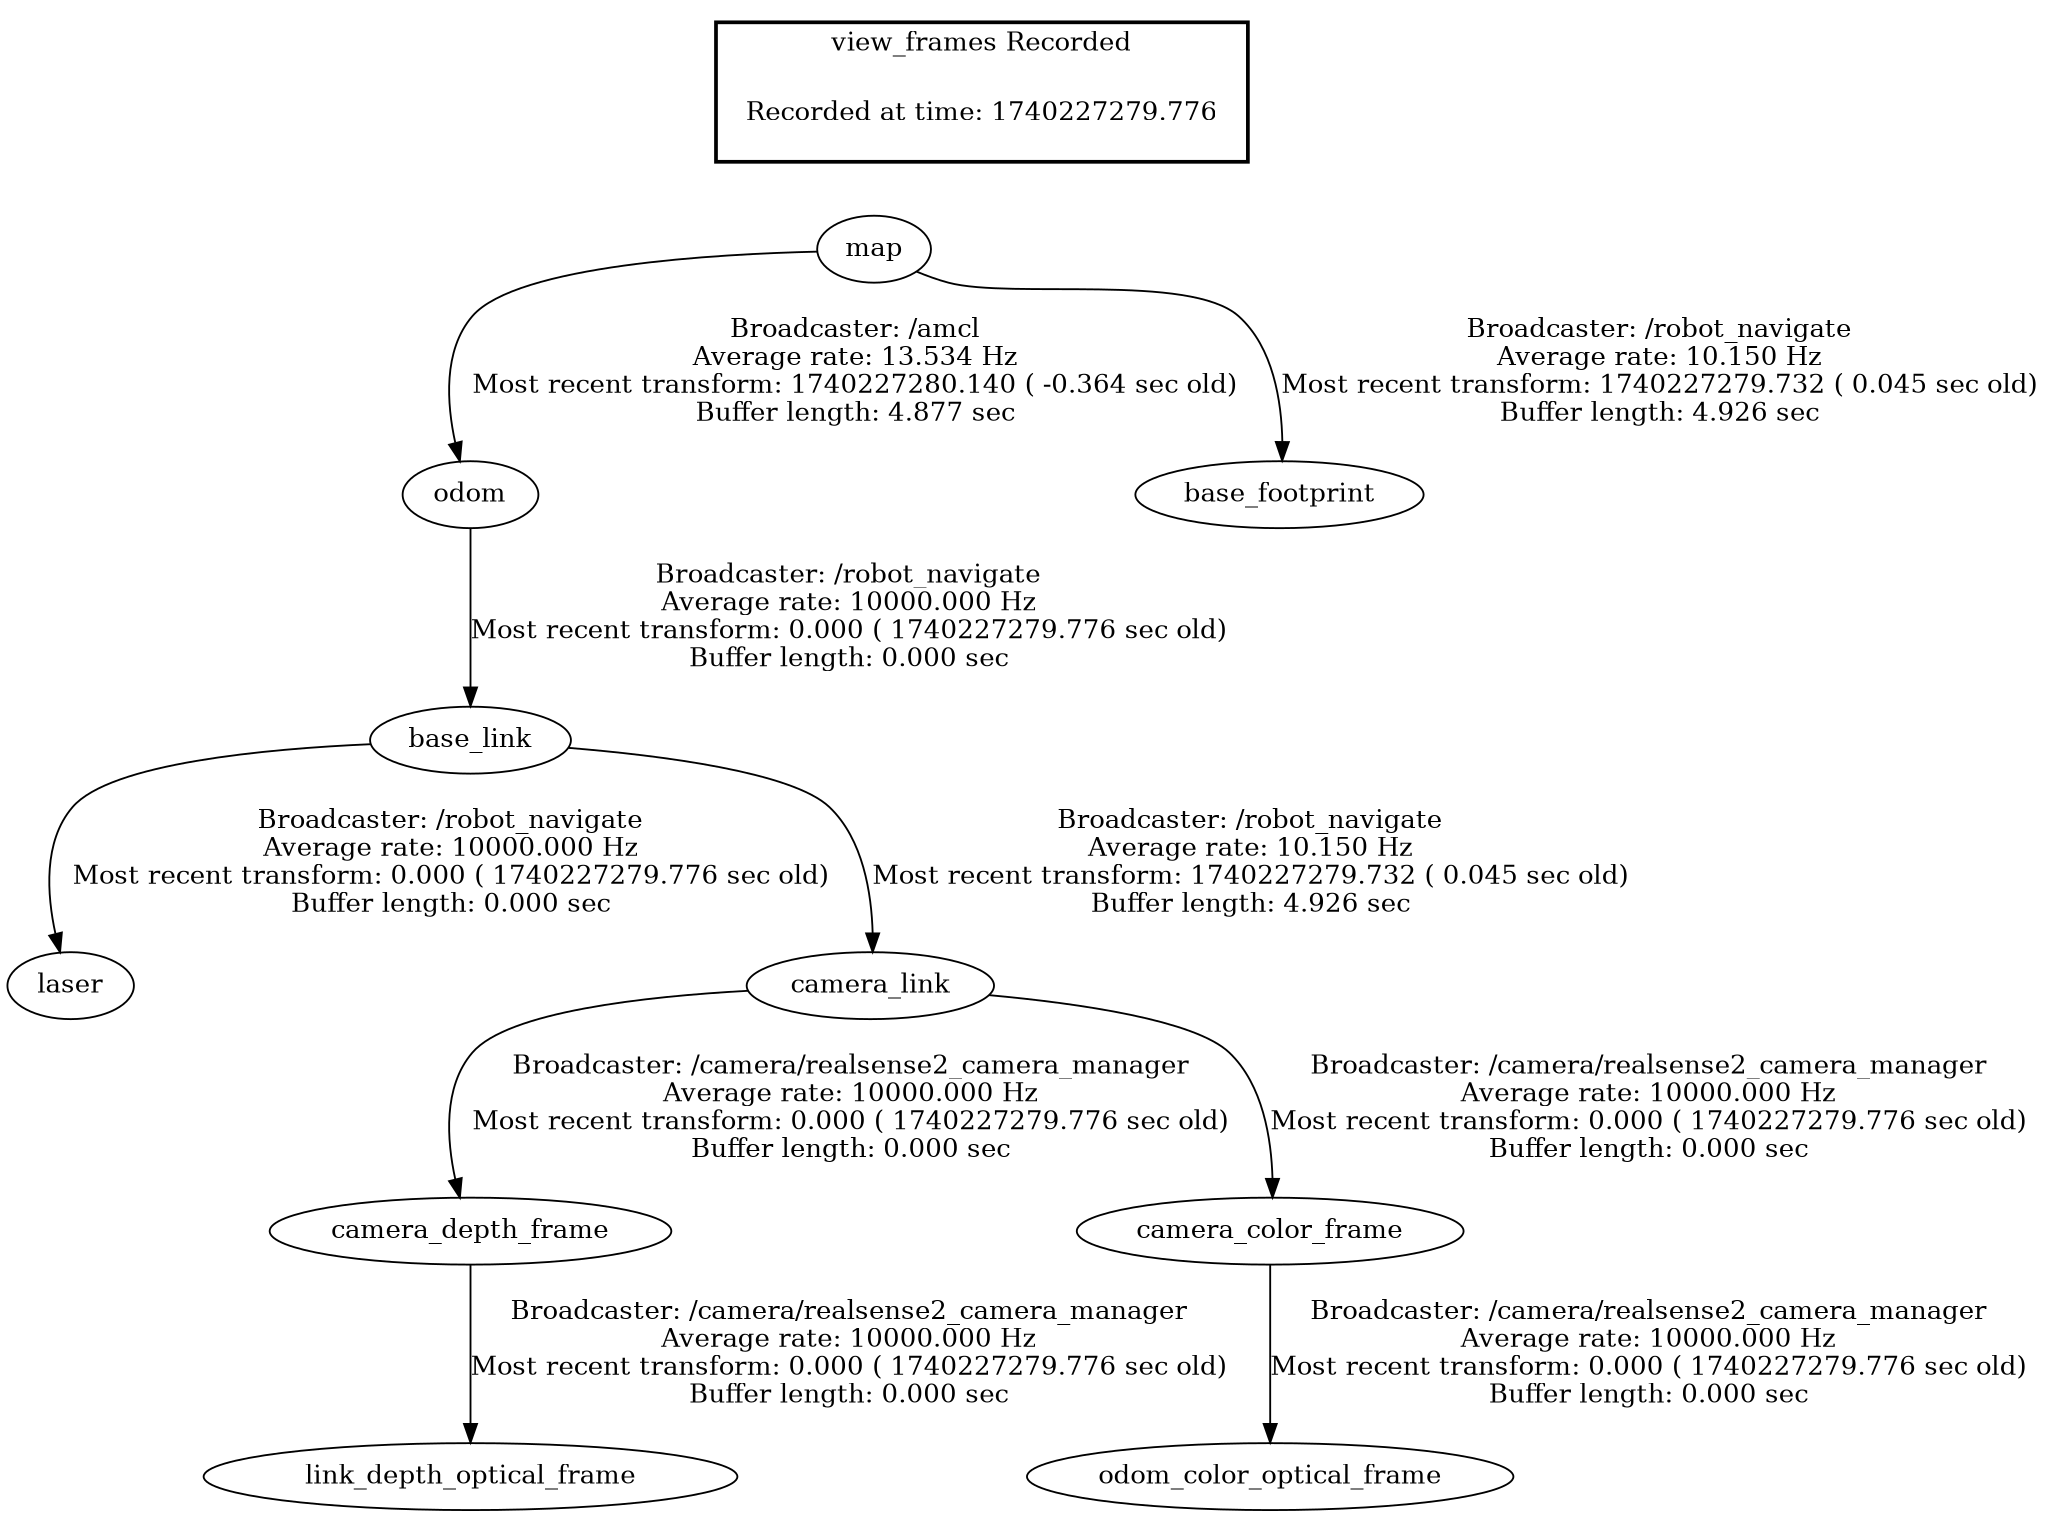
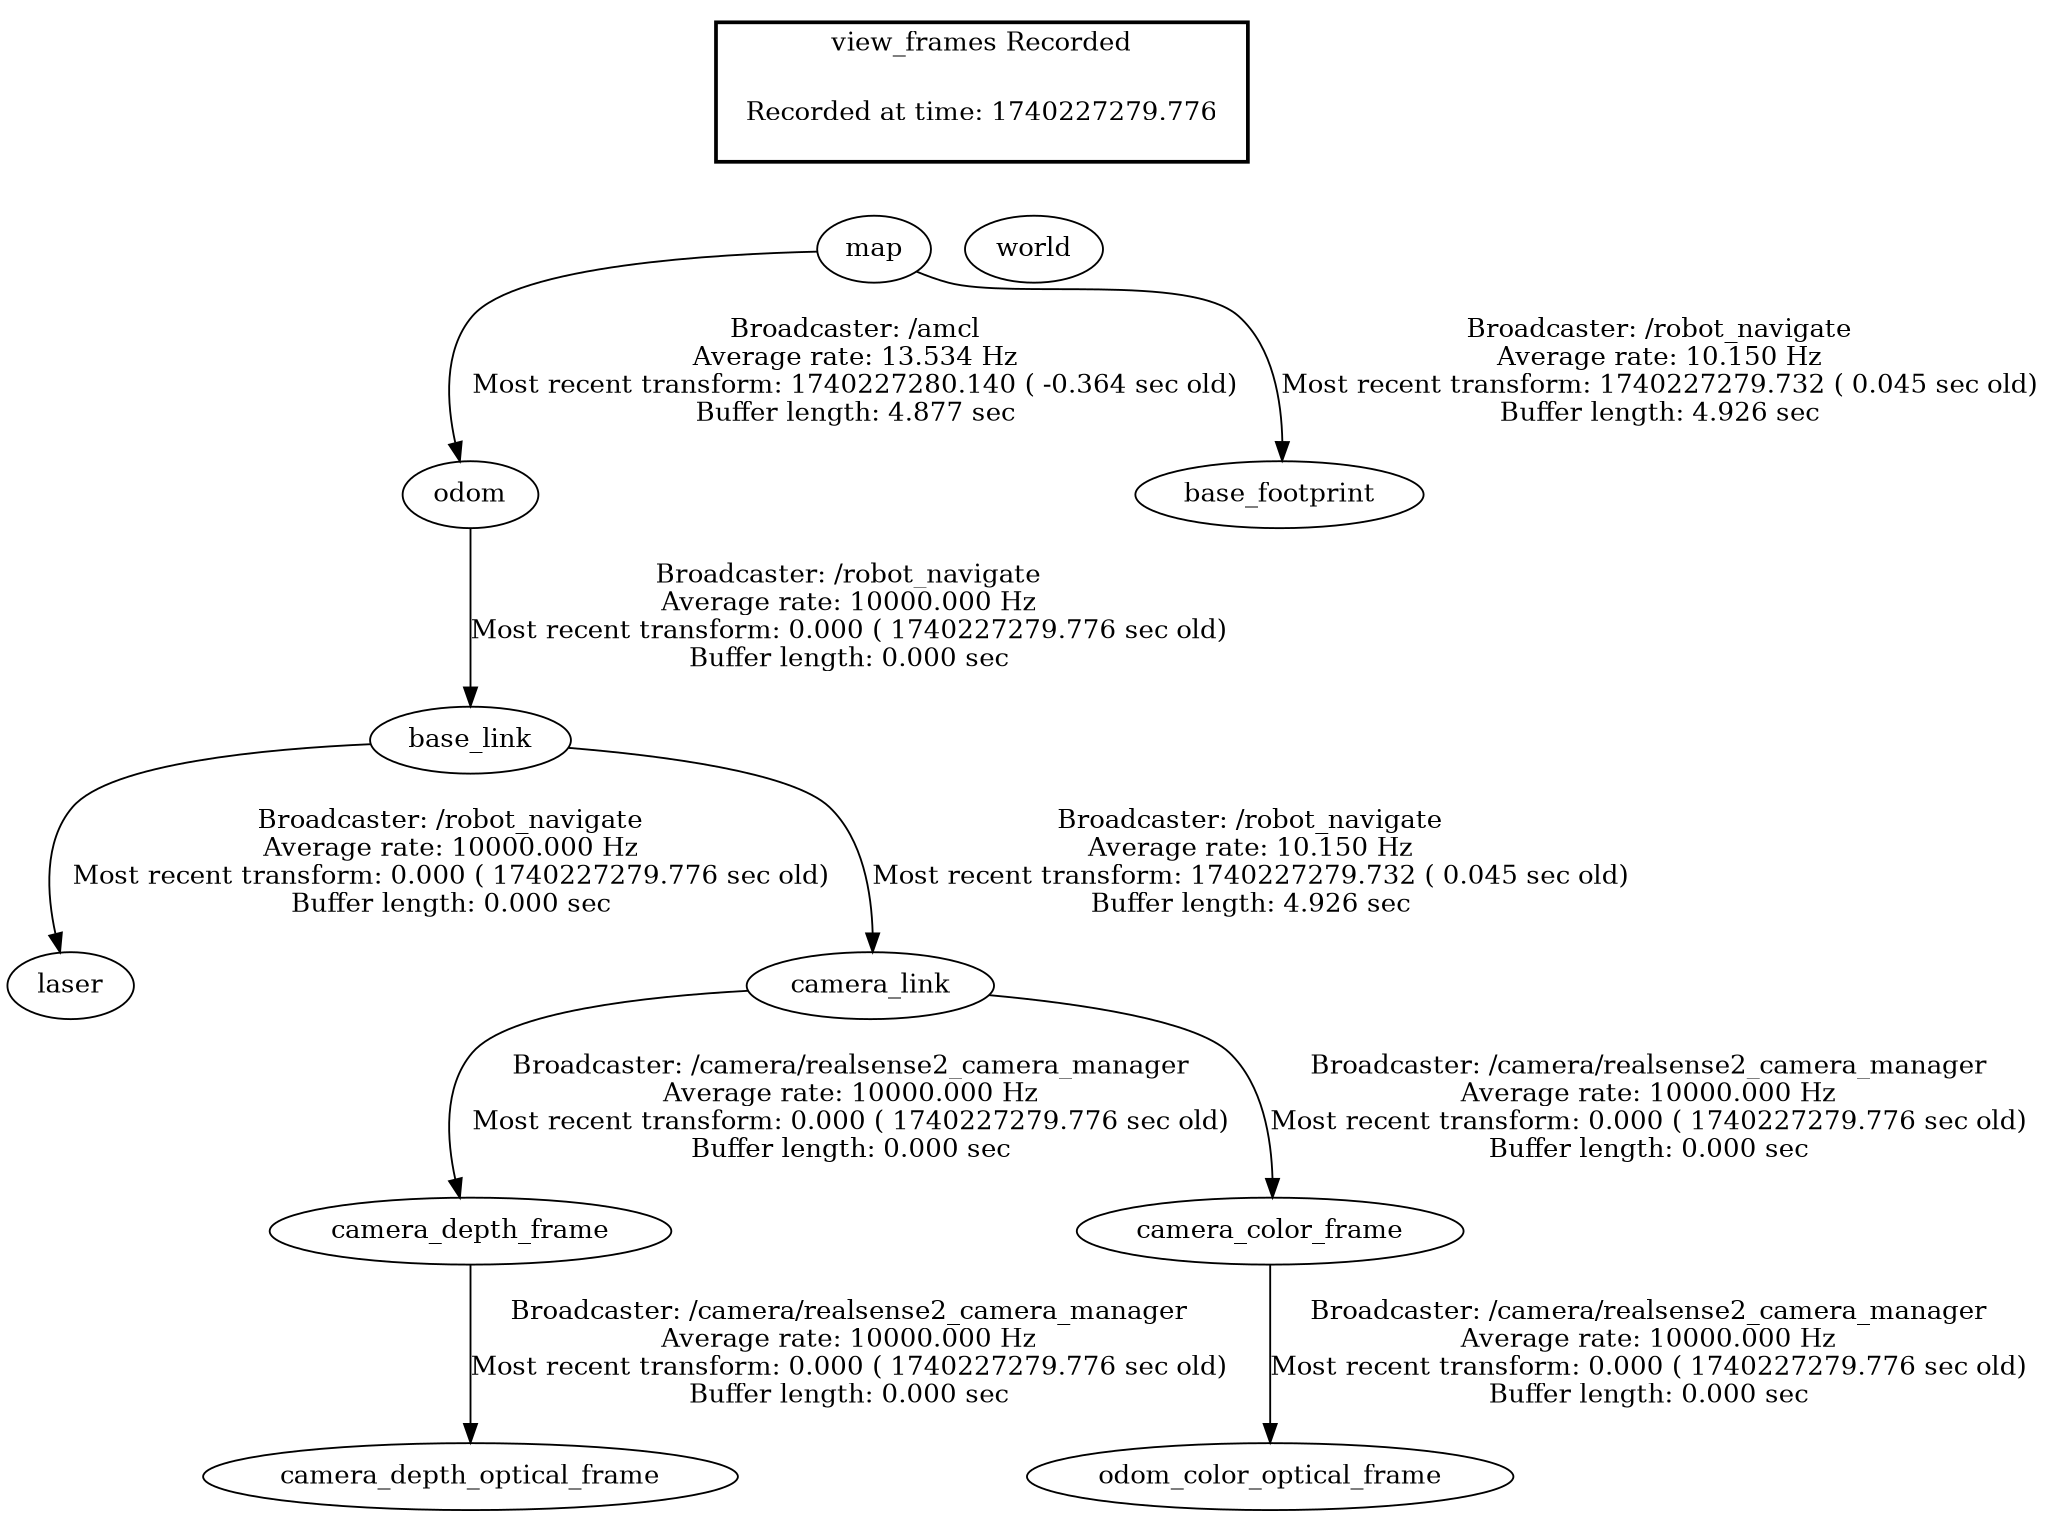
none -> (1034, 249)
(471, 1477) -> (471, 1477)
